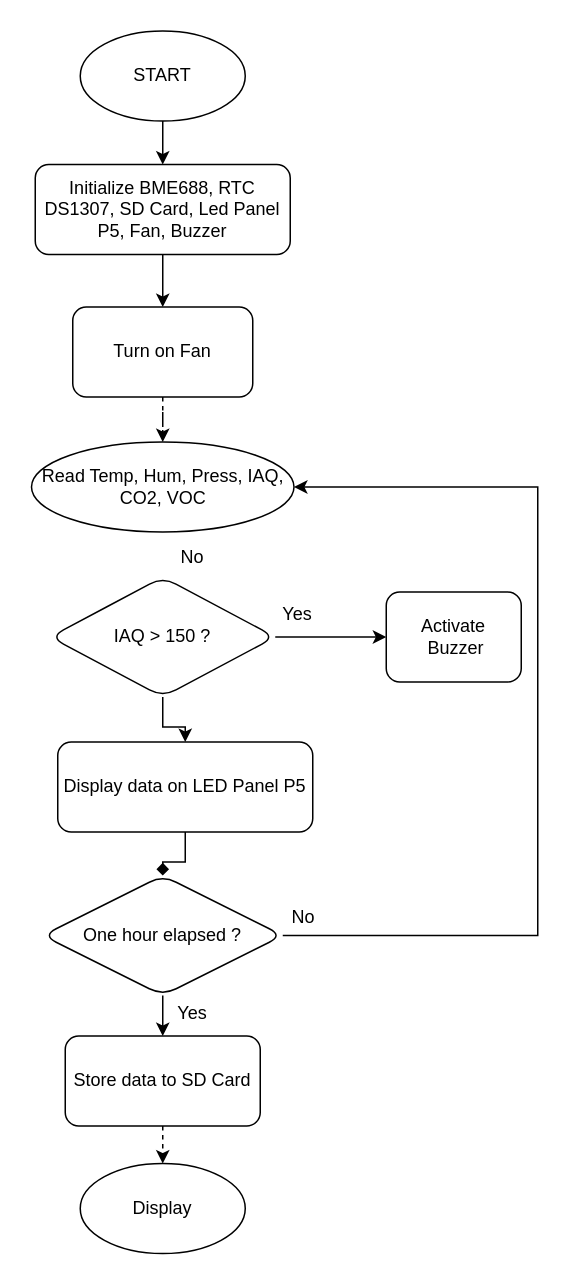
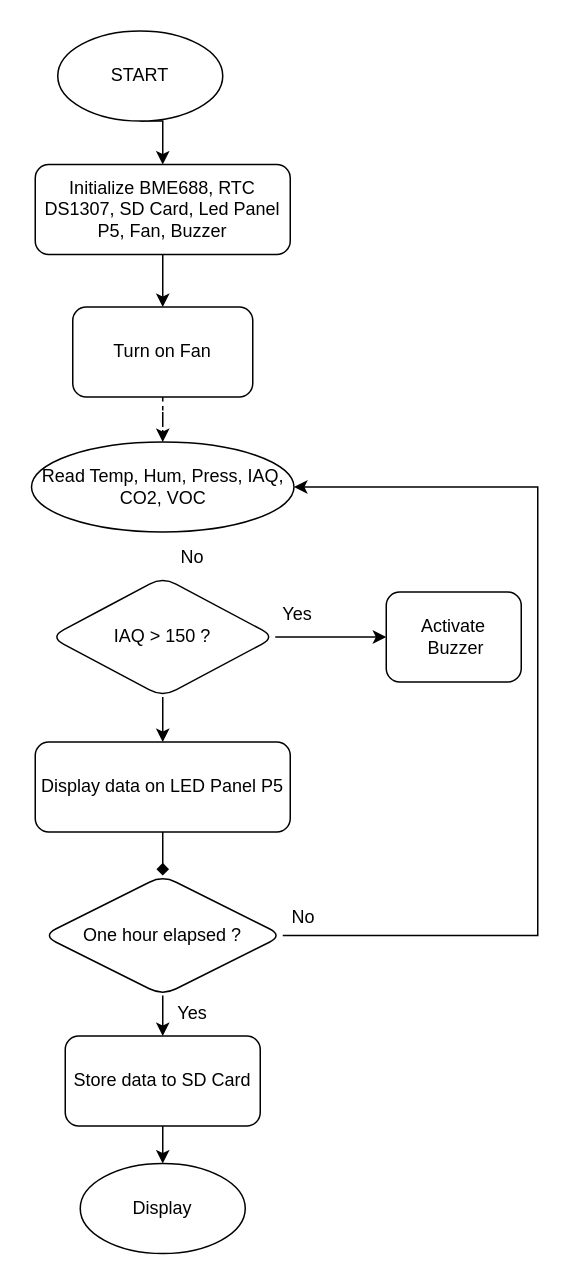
(163, 76) -> (140, 76)
(185, 787) -> (163, 787)
(163, 1141) -> (163, 1141)
